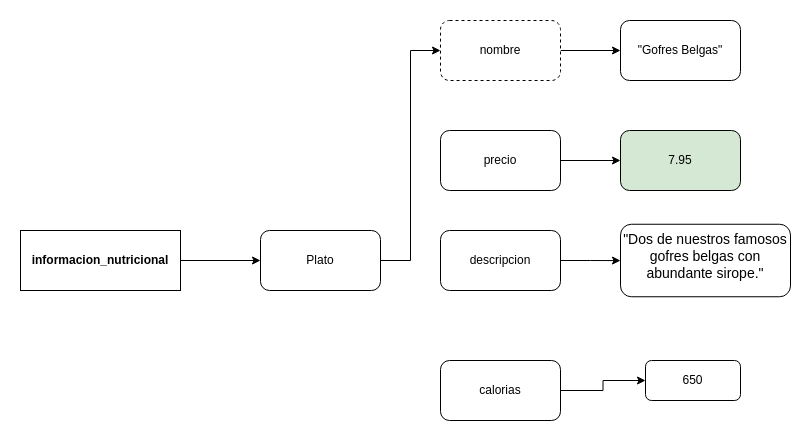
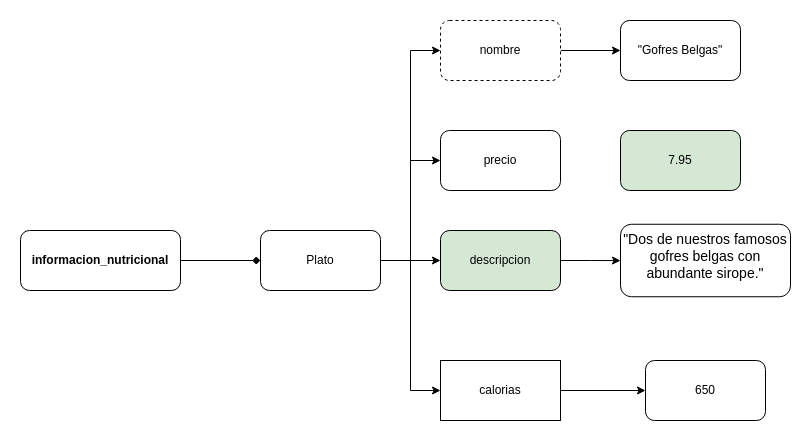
none -> (423, 161)
(587, 161) -> none
(101, 261) -> (101, 261)
(252, 261) -> (252, 261)
none -> (423, 261)
(501, 261) -> (501, 261)
none -> (411, 338)
(693, 381) -> (706, 391)
(501, 391) -> (501, 391)
